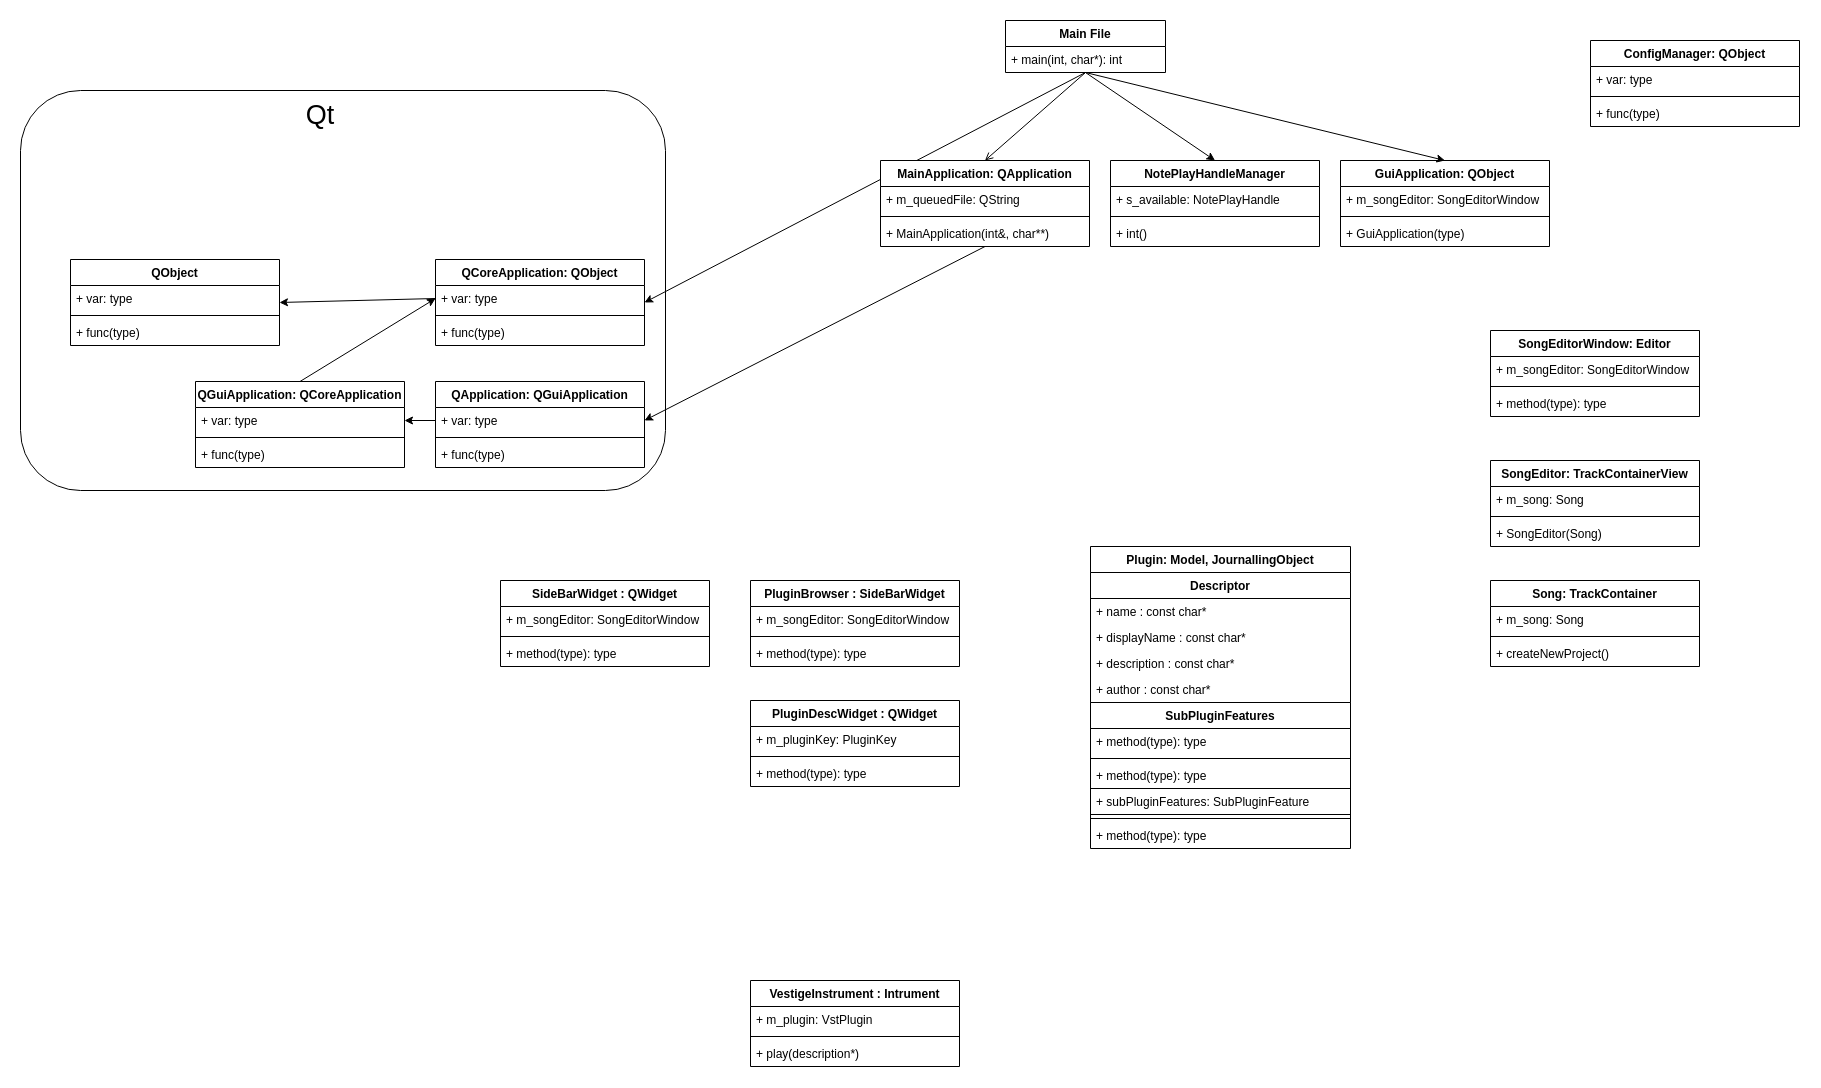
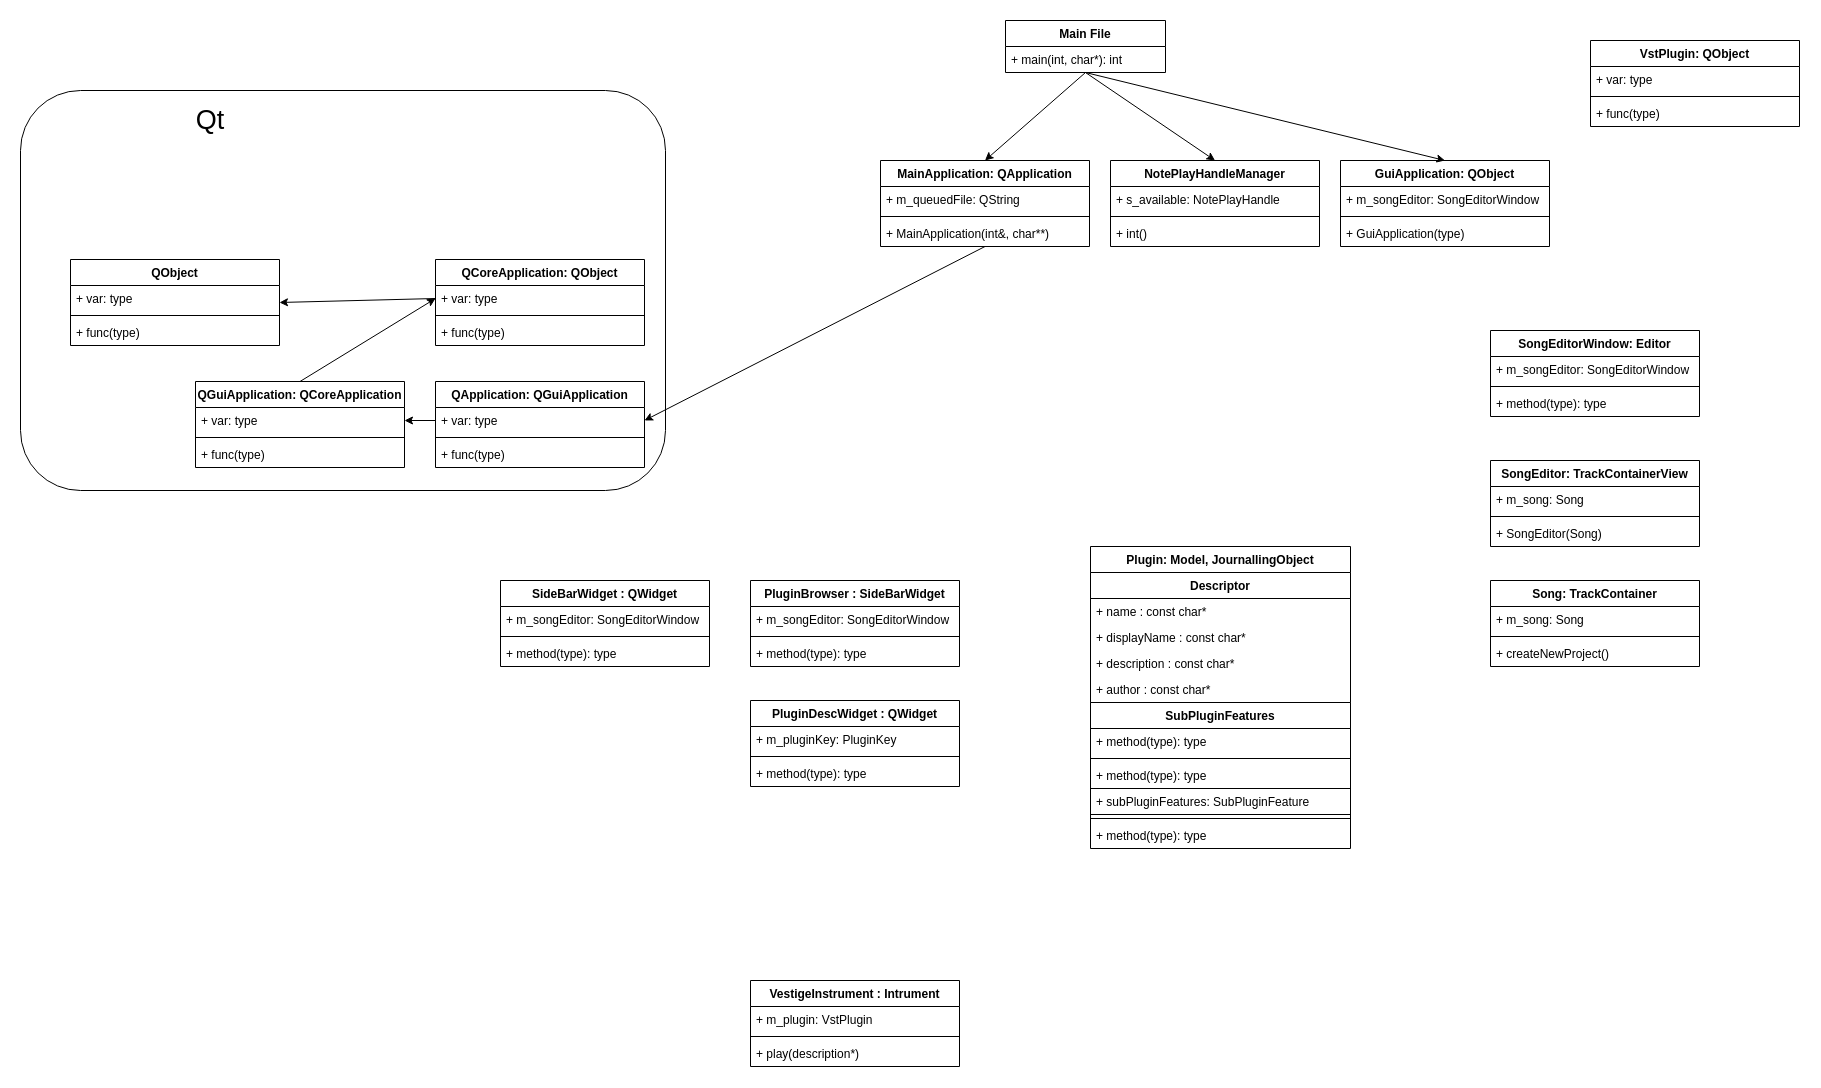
(1695, 54) -> (1695, 54)
(321, 116) -> (211, 121)
(990, 156) -> (991, 155)
(765, 239) -> none
